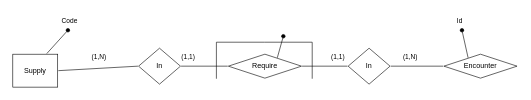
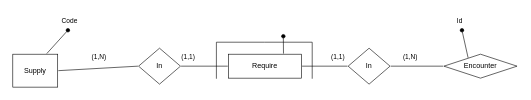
(265, 66) -> (265, 66)
